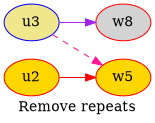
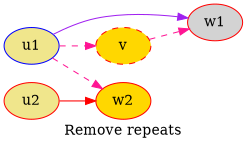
(32, 22) -> (32, 46)
(123, 22) -> (215, 22)
none -> (123, 46)
(32, 77) -> (32, 101)
(123, 77) -> (123, 101)
